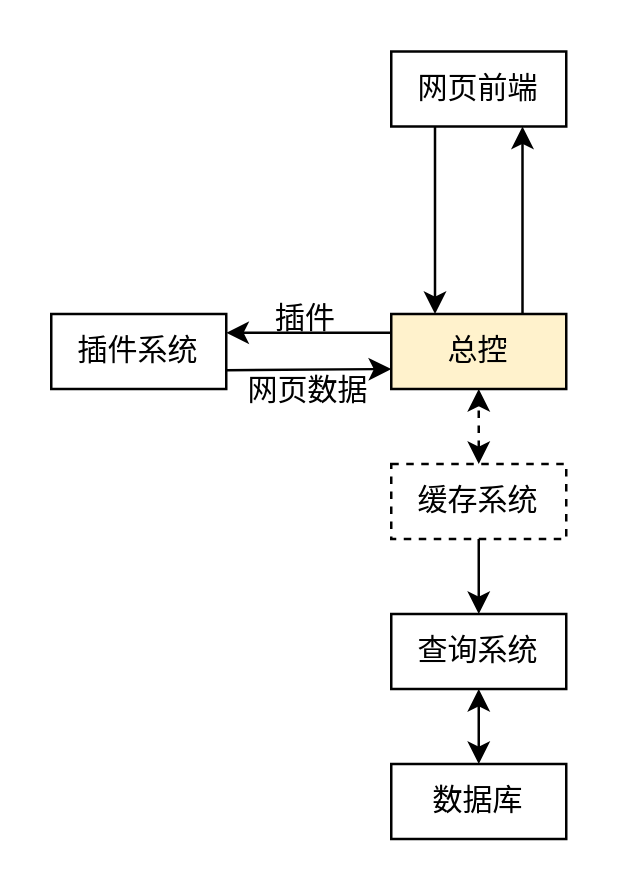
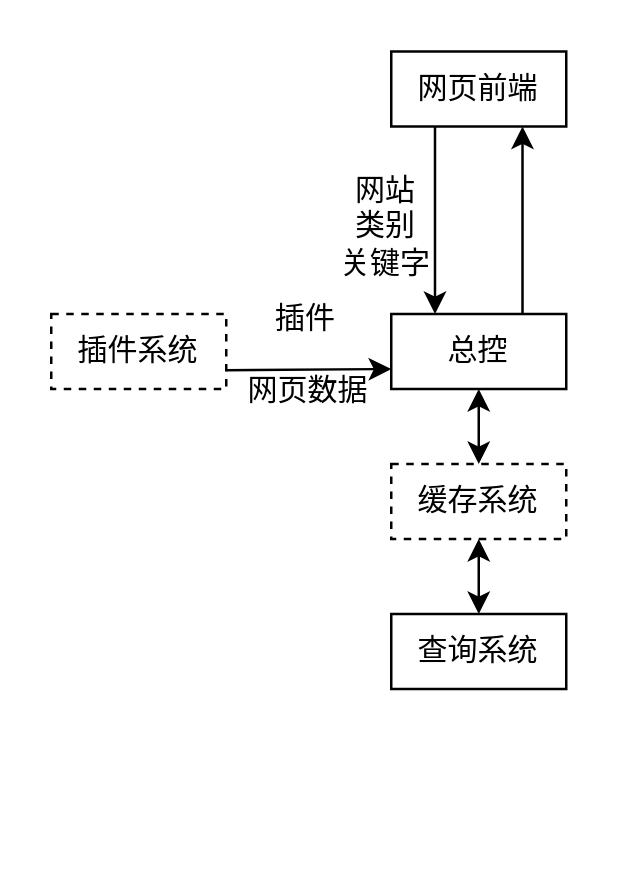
none -> (386, 226)
(317, 333) -> none
(139, 351) -> (139, 351)
(479, 351) -> (479, 351)
(479, 423) -> (479, 423)
(479, 550) -> (479, 557)
(479, 727) -> none
(479, 801) -> none
